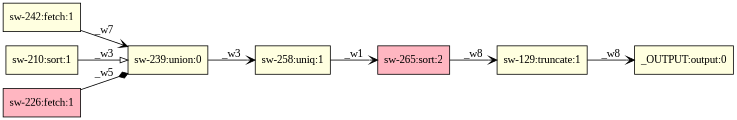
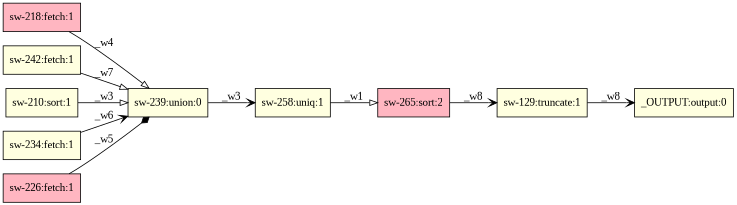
none -> (42, 17)
(100, 37) -> (100, 80)
(350, 60) -> (350, 103)
none -> (42, 145)
